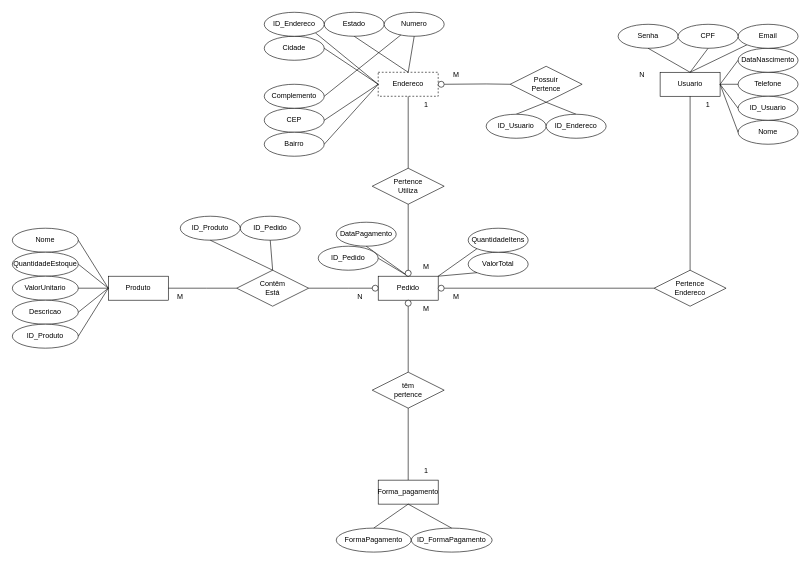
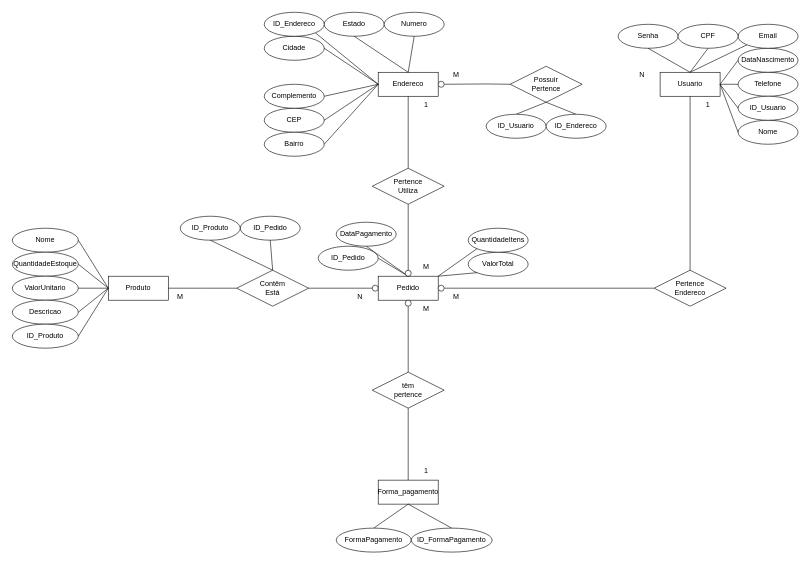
(381, 51) -> (349, 91)
(408, 84) -> (408, 84)
